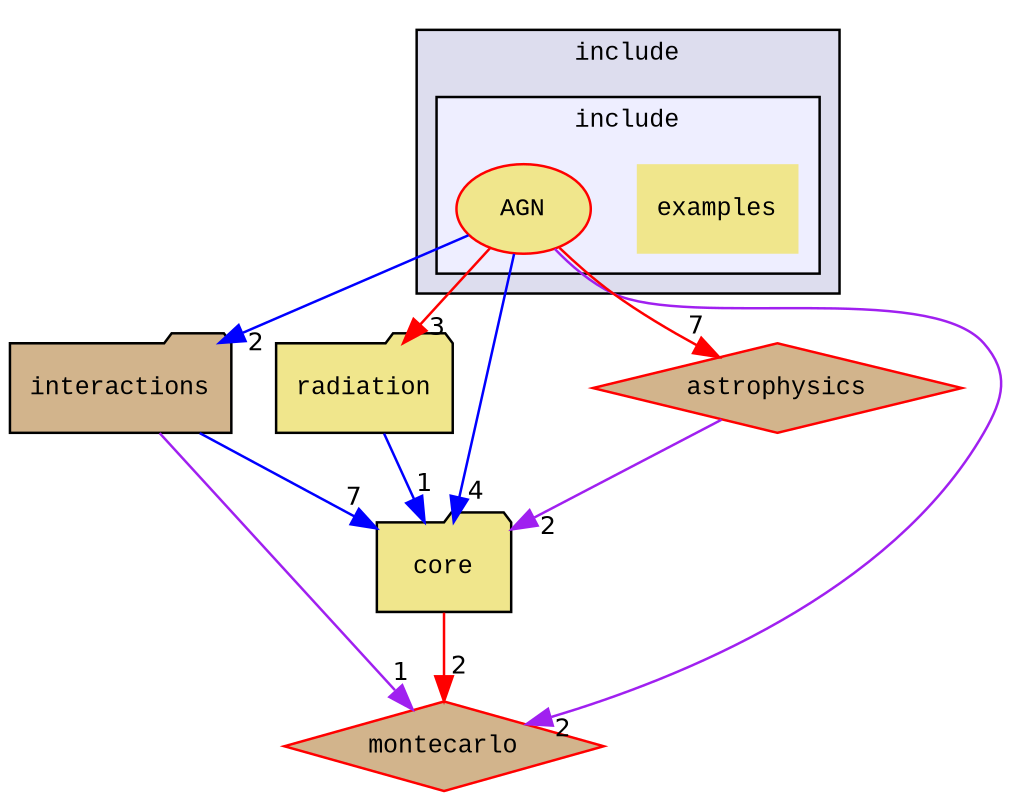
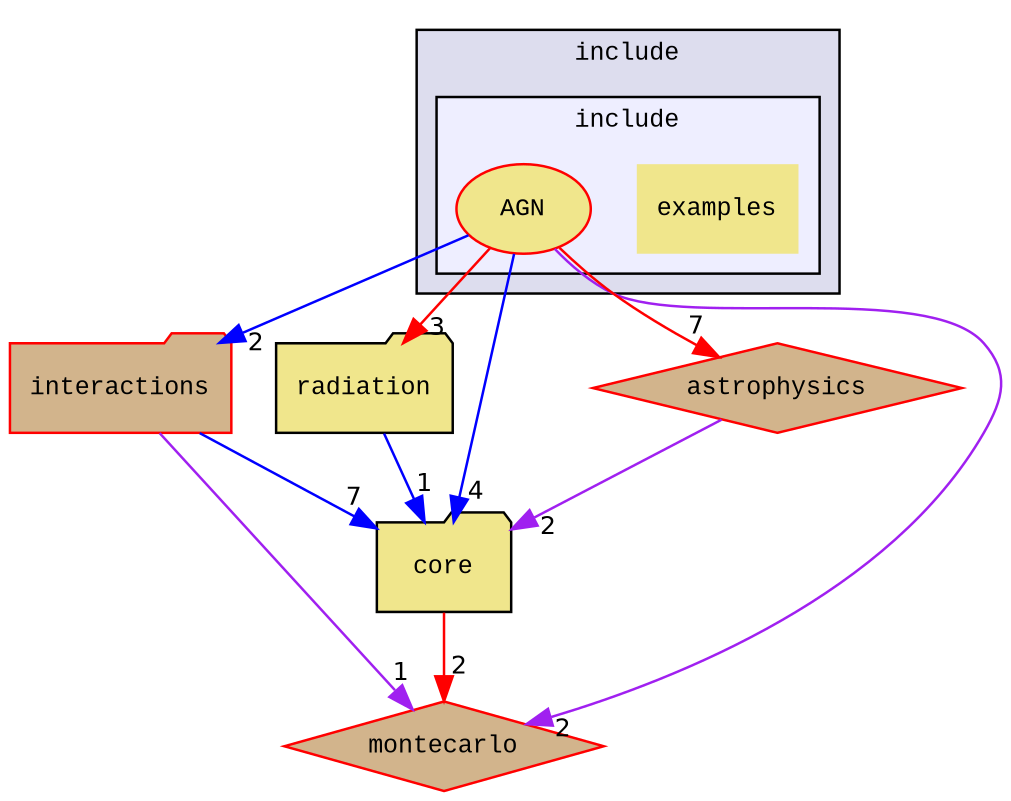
(121, 388) -> (121, 388)
